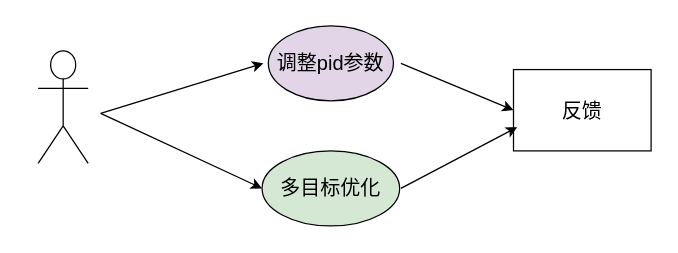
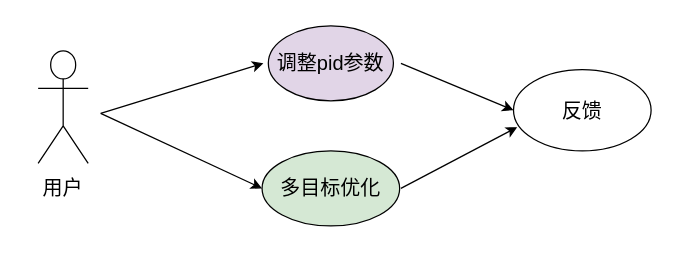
(582, 110) -> (582, 110)
none -> (63, 188)
